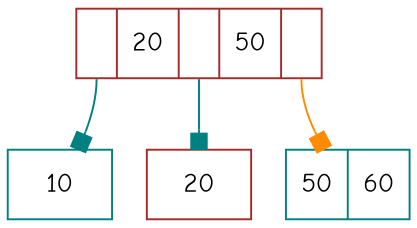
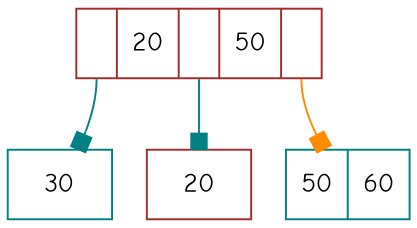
(60, 185) -> (60, 185)
